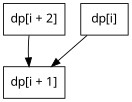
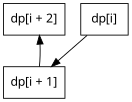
(28, 47) -> (40, 55)
